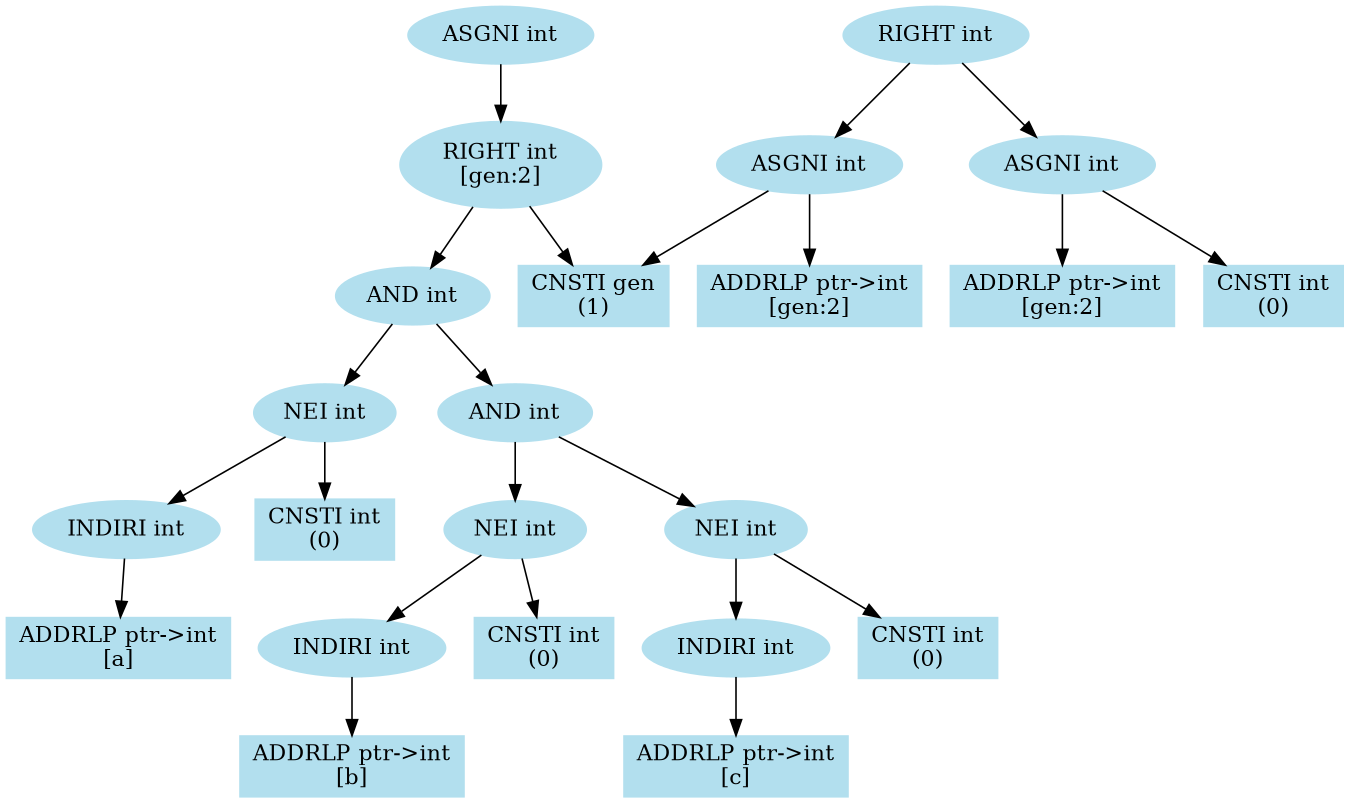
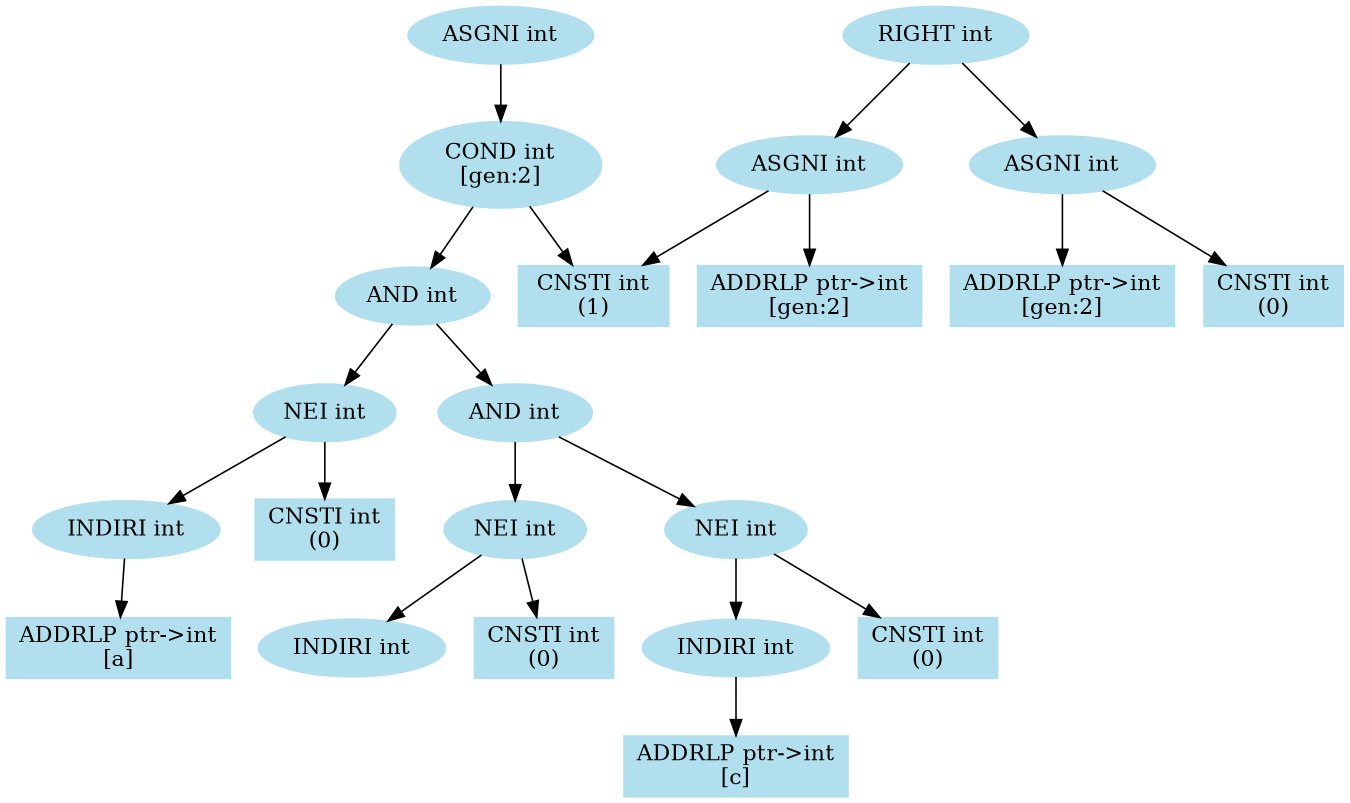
(501, 165) -> (501, 165)
(594, 296) -> (594, 296)
(352, 766) -> none
